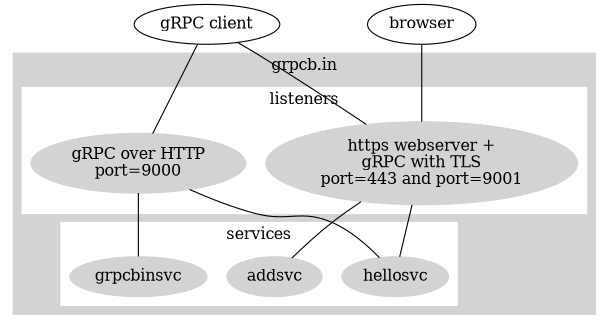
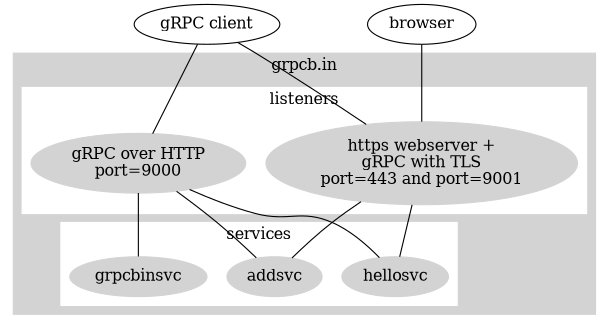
none -> (226, 230)
